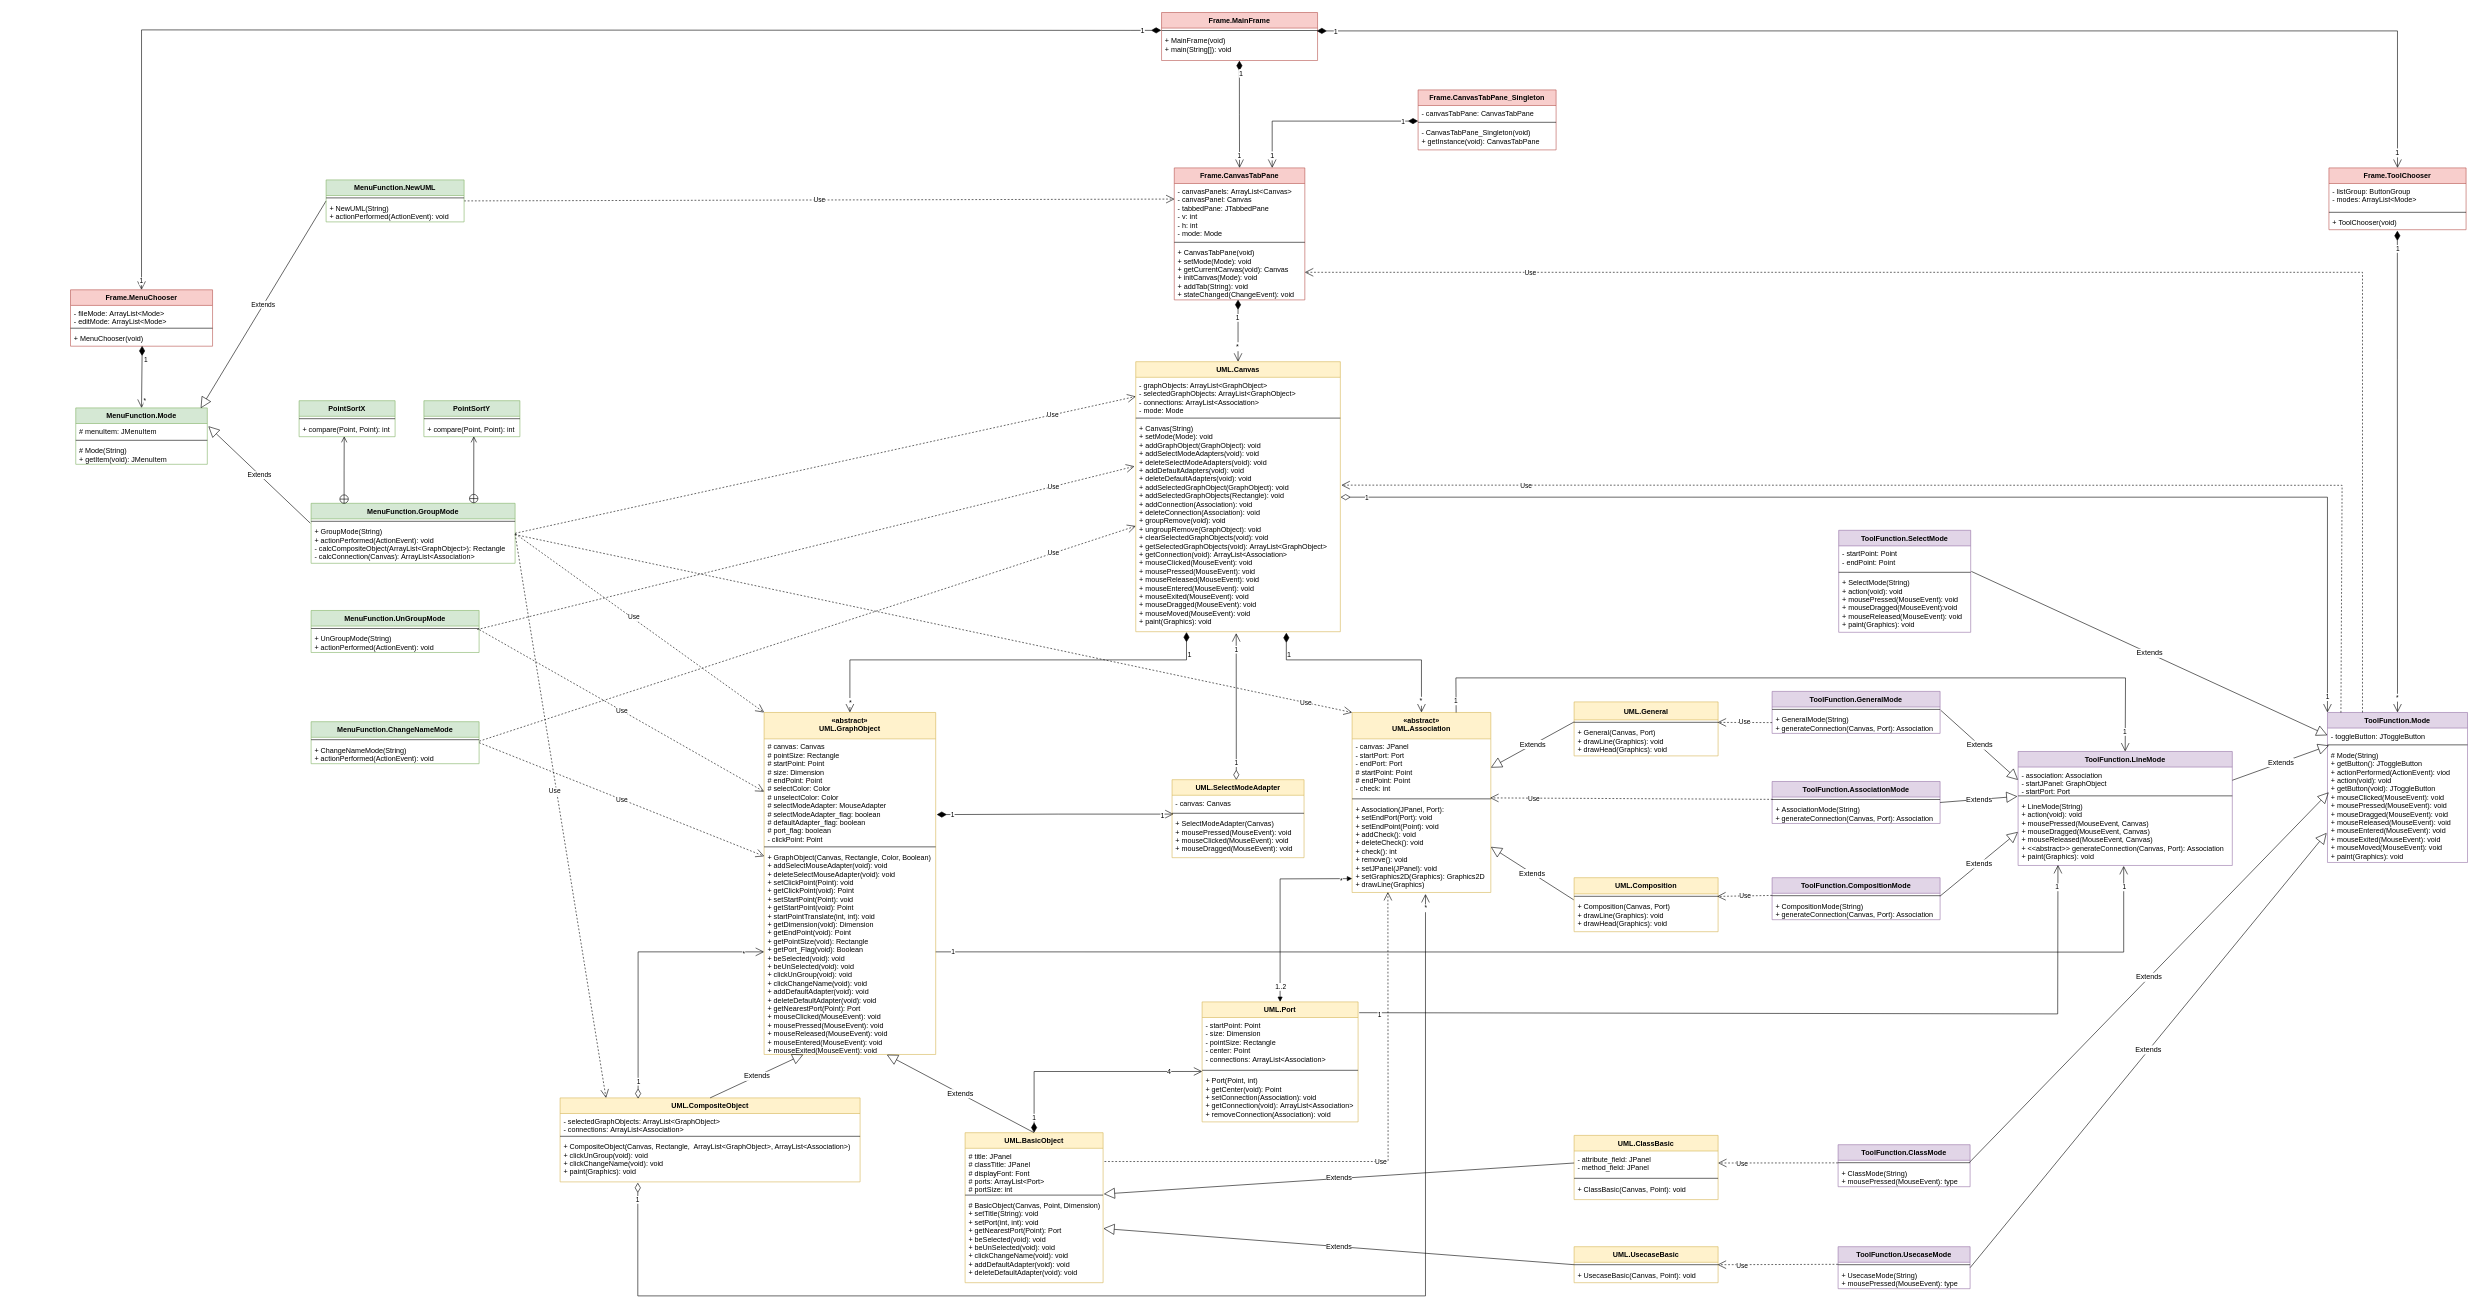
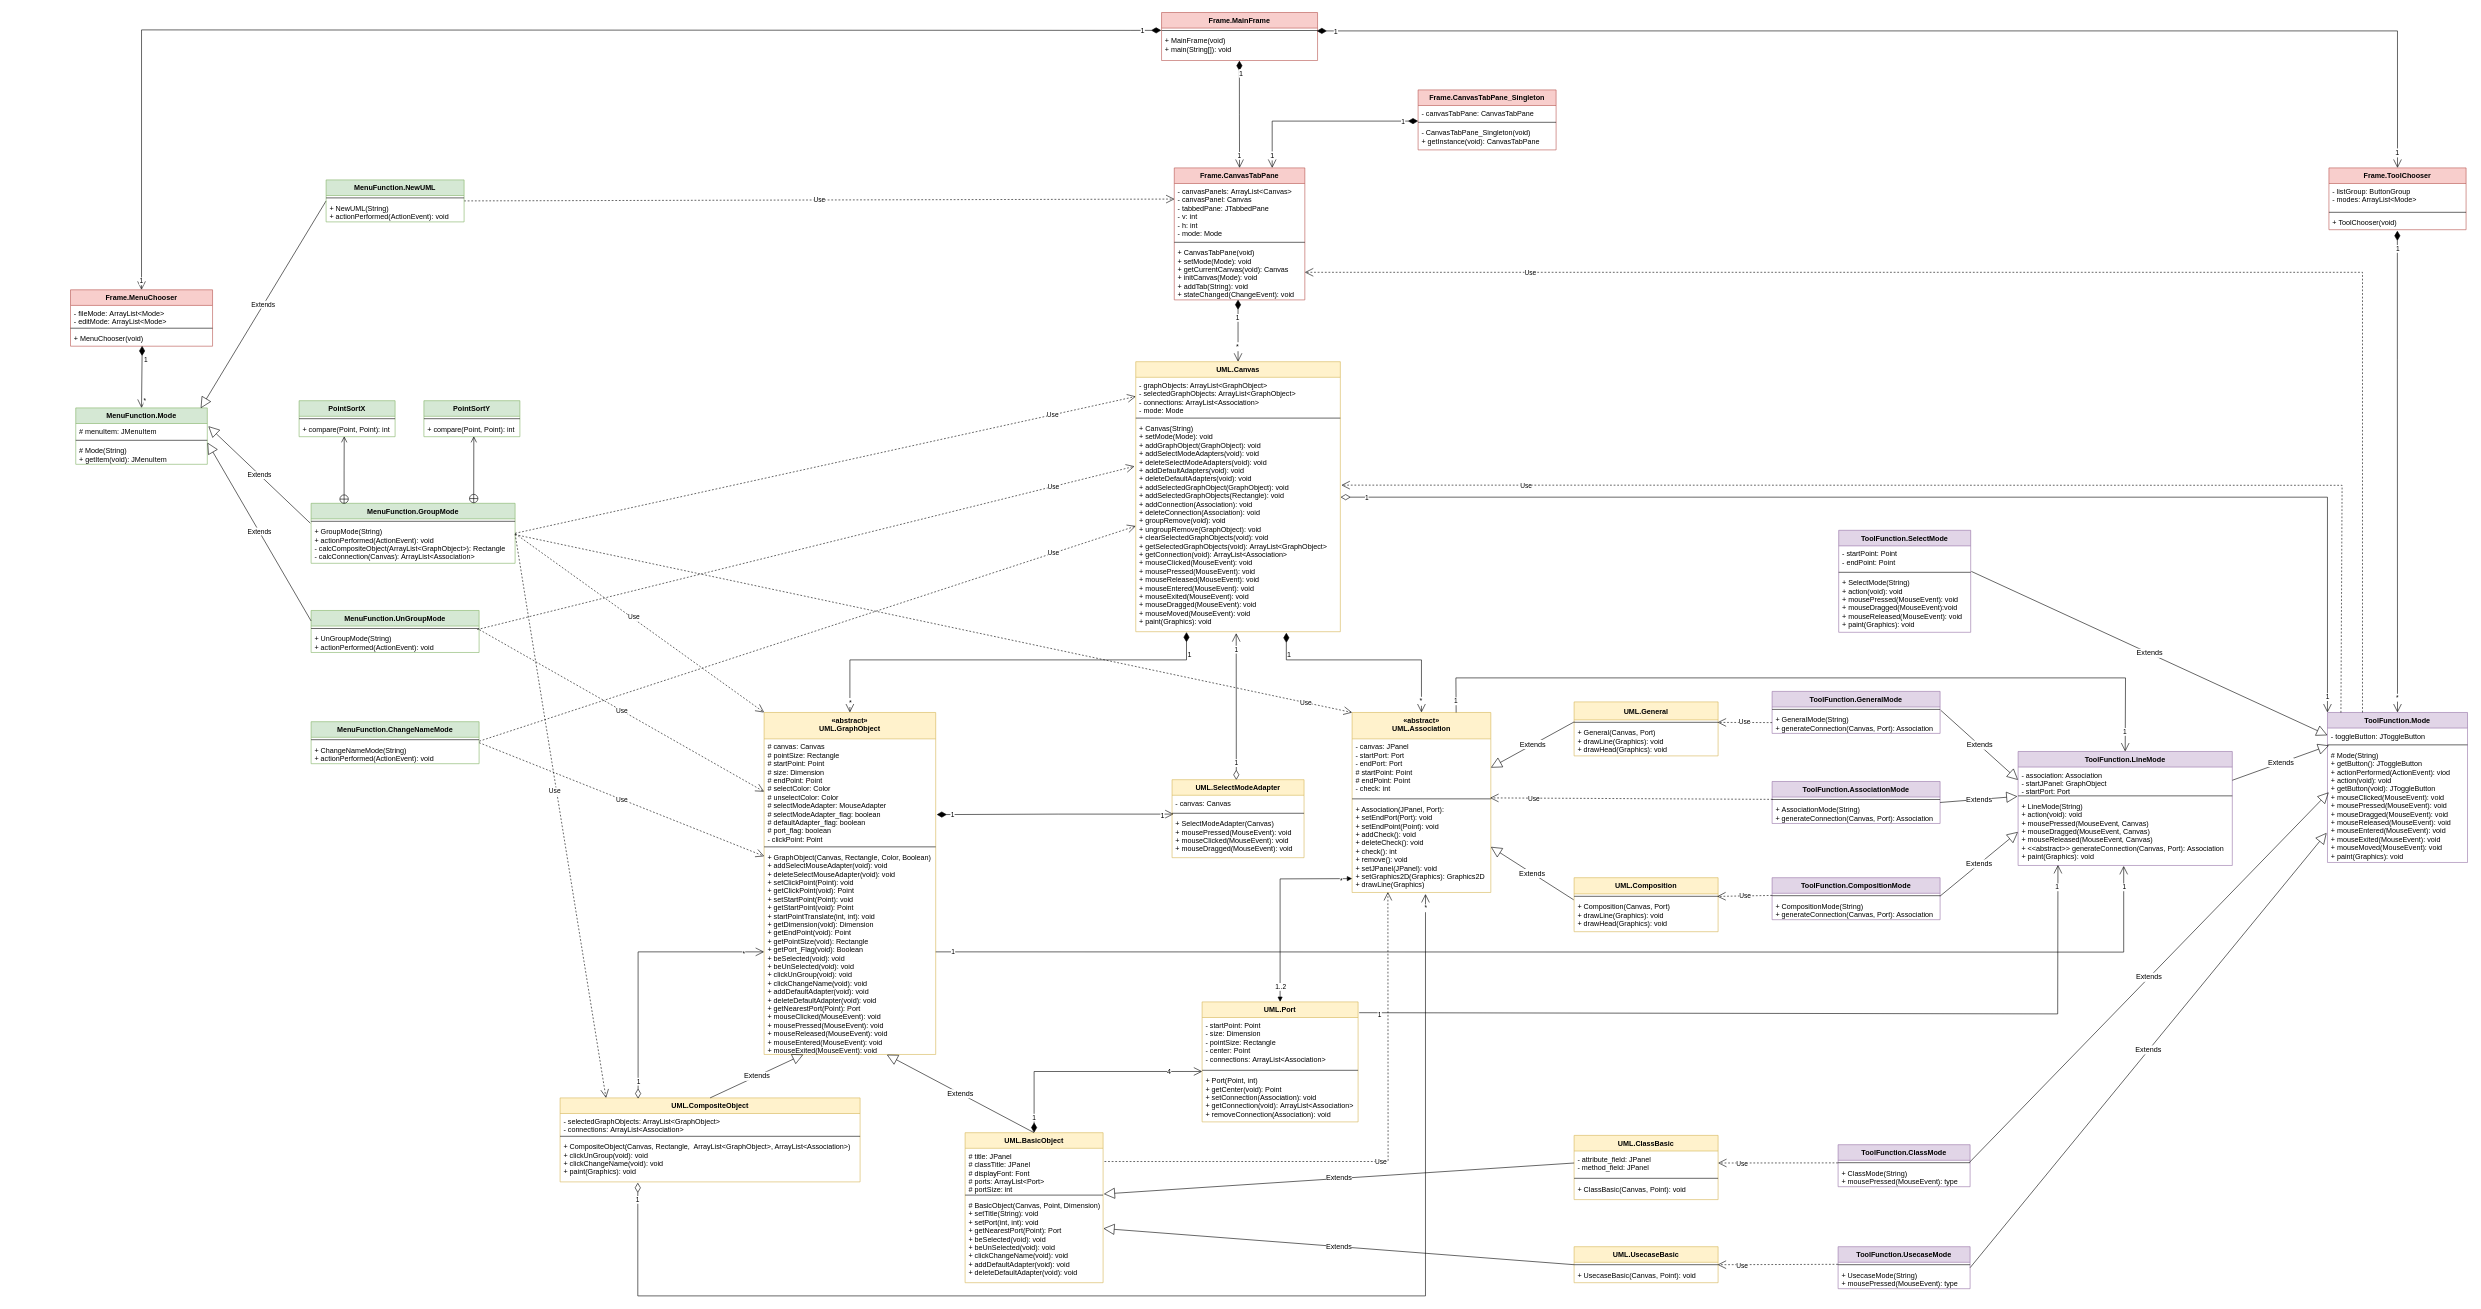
none -> (262, 537)
